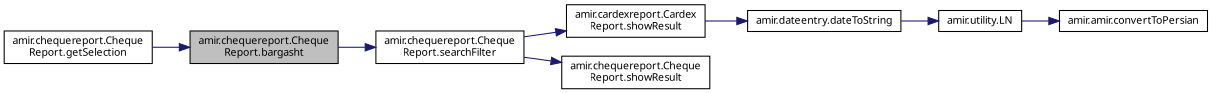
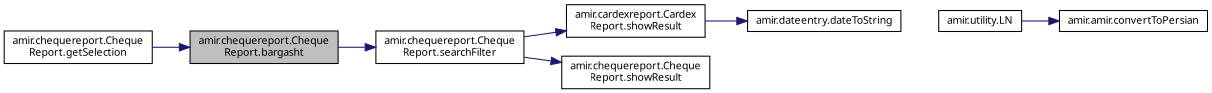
(915, 21) -> none
